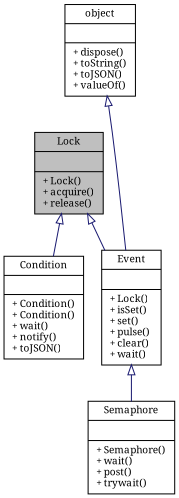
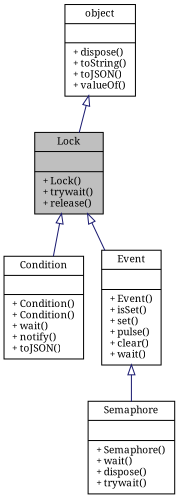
(118, 178) -> (83, 119)
(69, 192) -> (68, 192)
(129, 299) -> (131, 299)
(114, 472) -> (122, 472)
